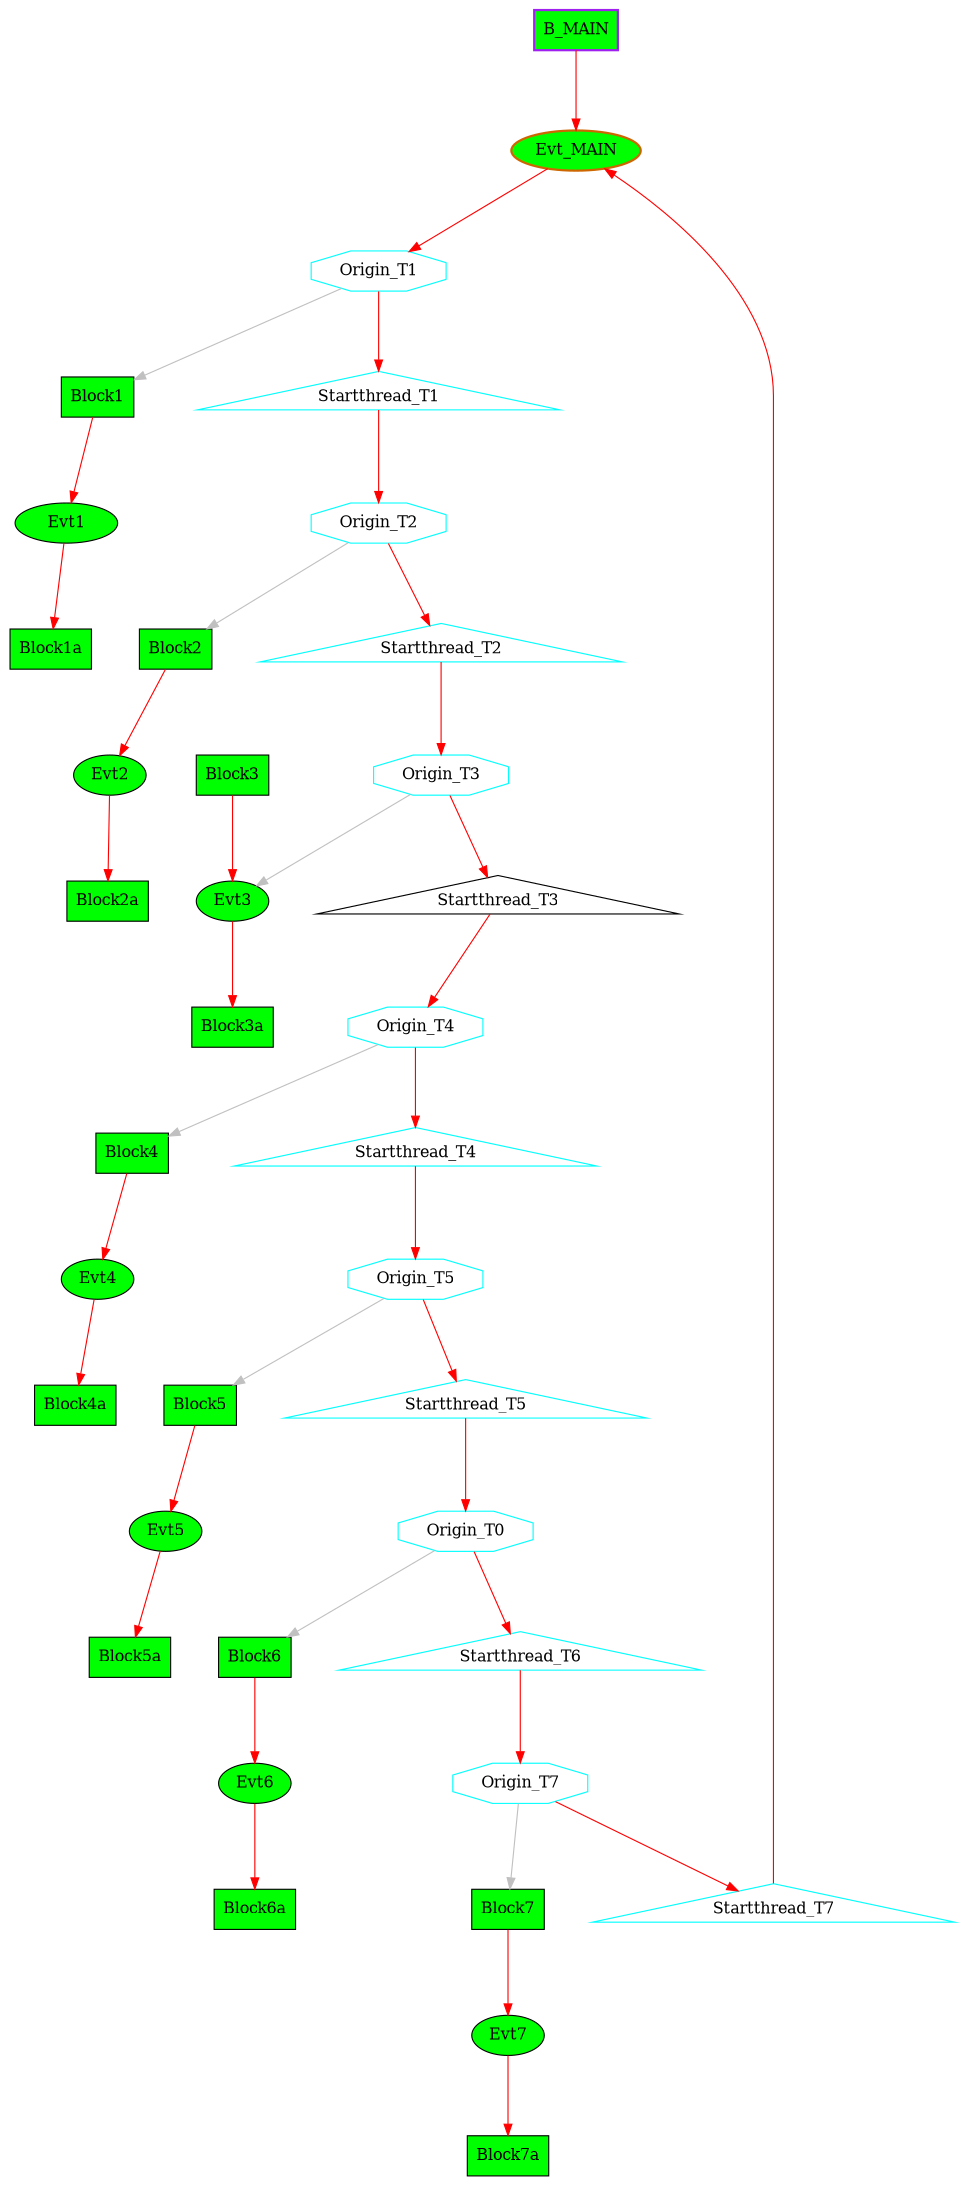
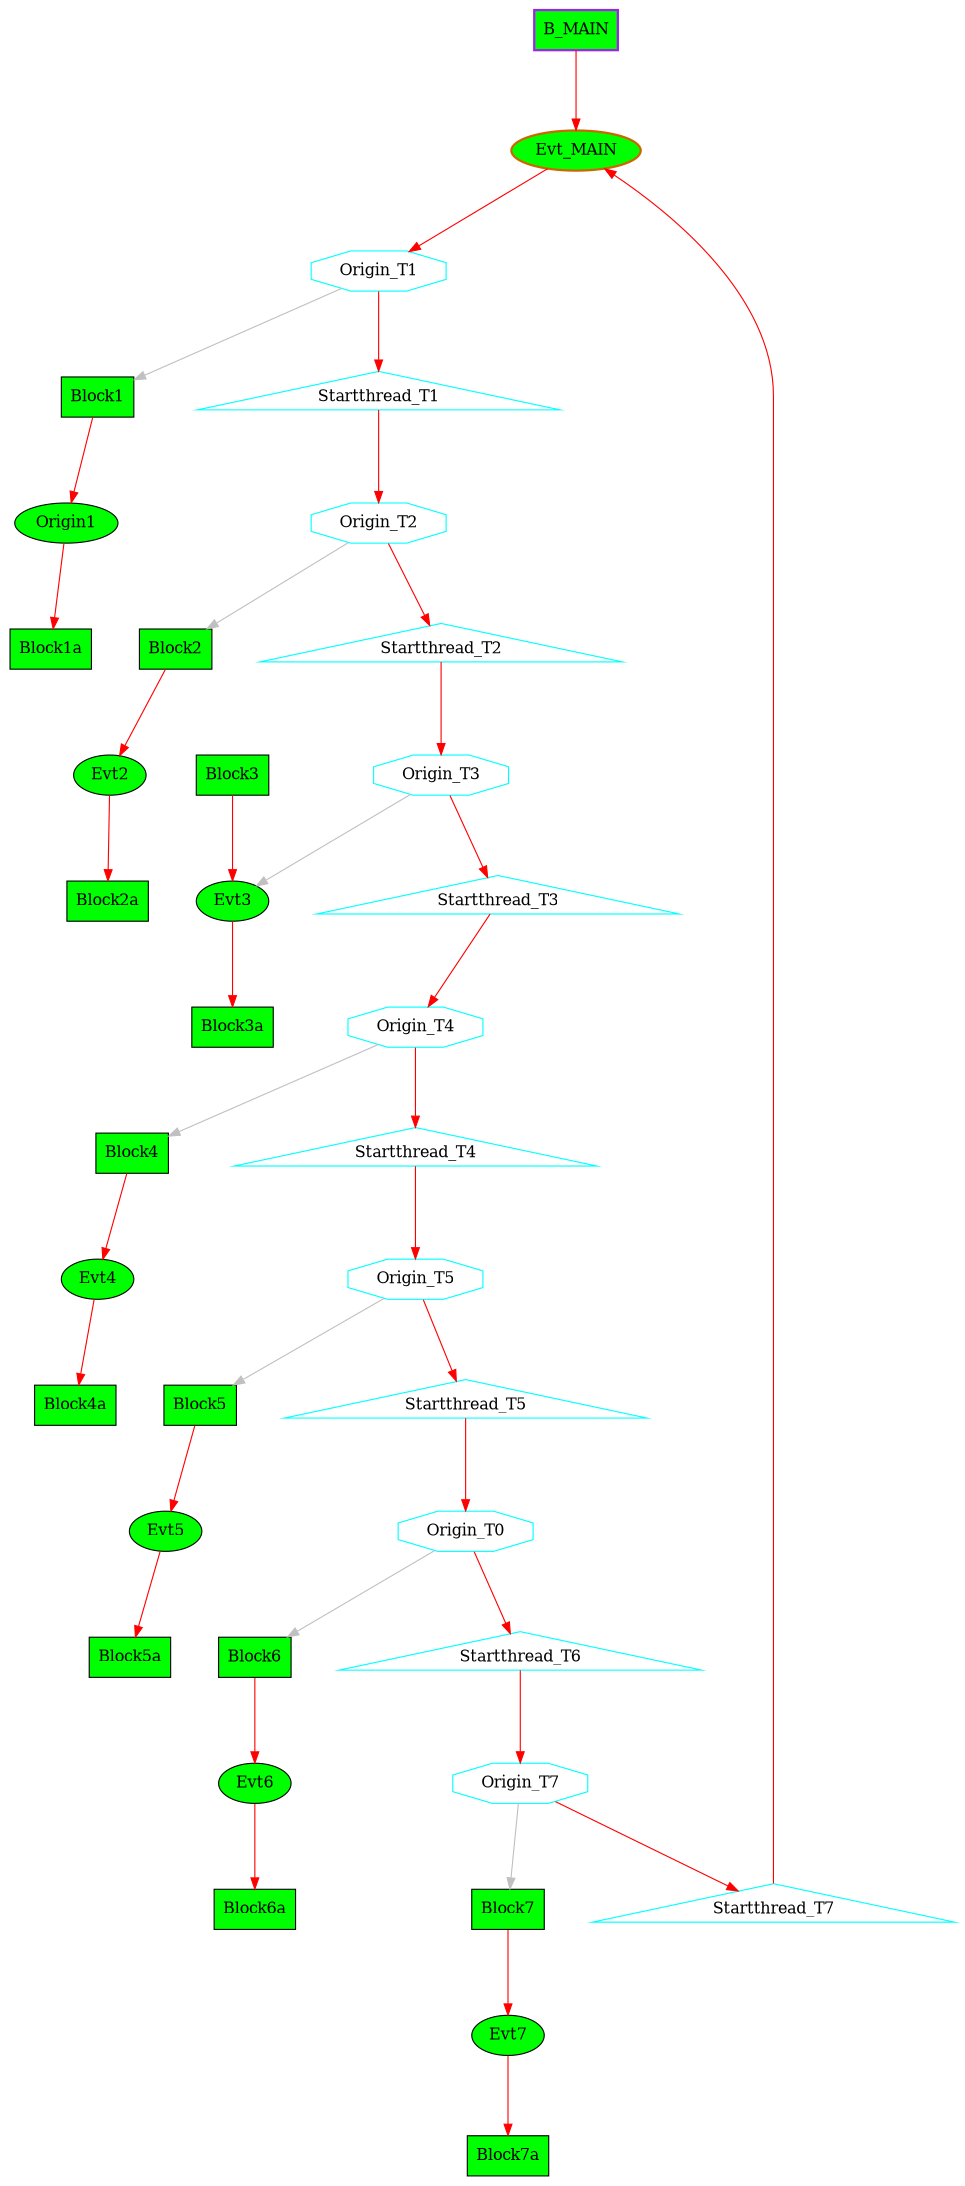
(66, 523) -> (66, 523)
(498, 901) -> (498, 901)
